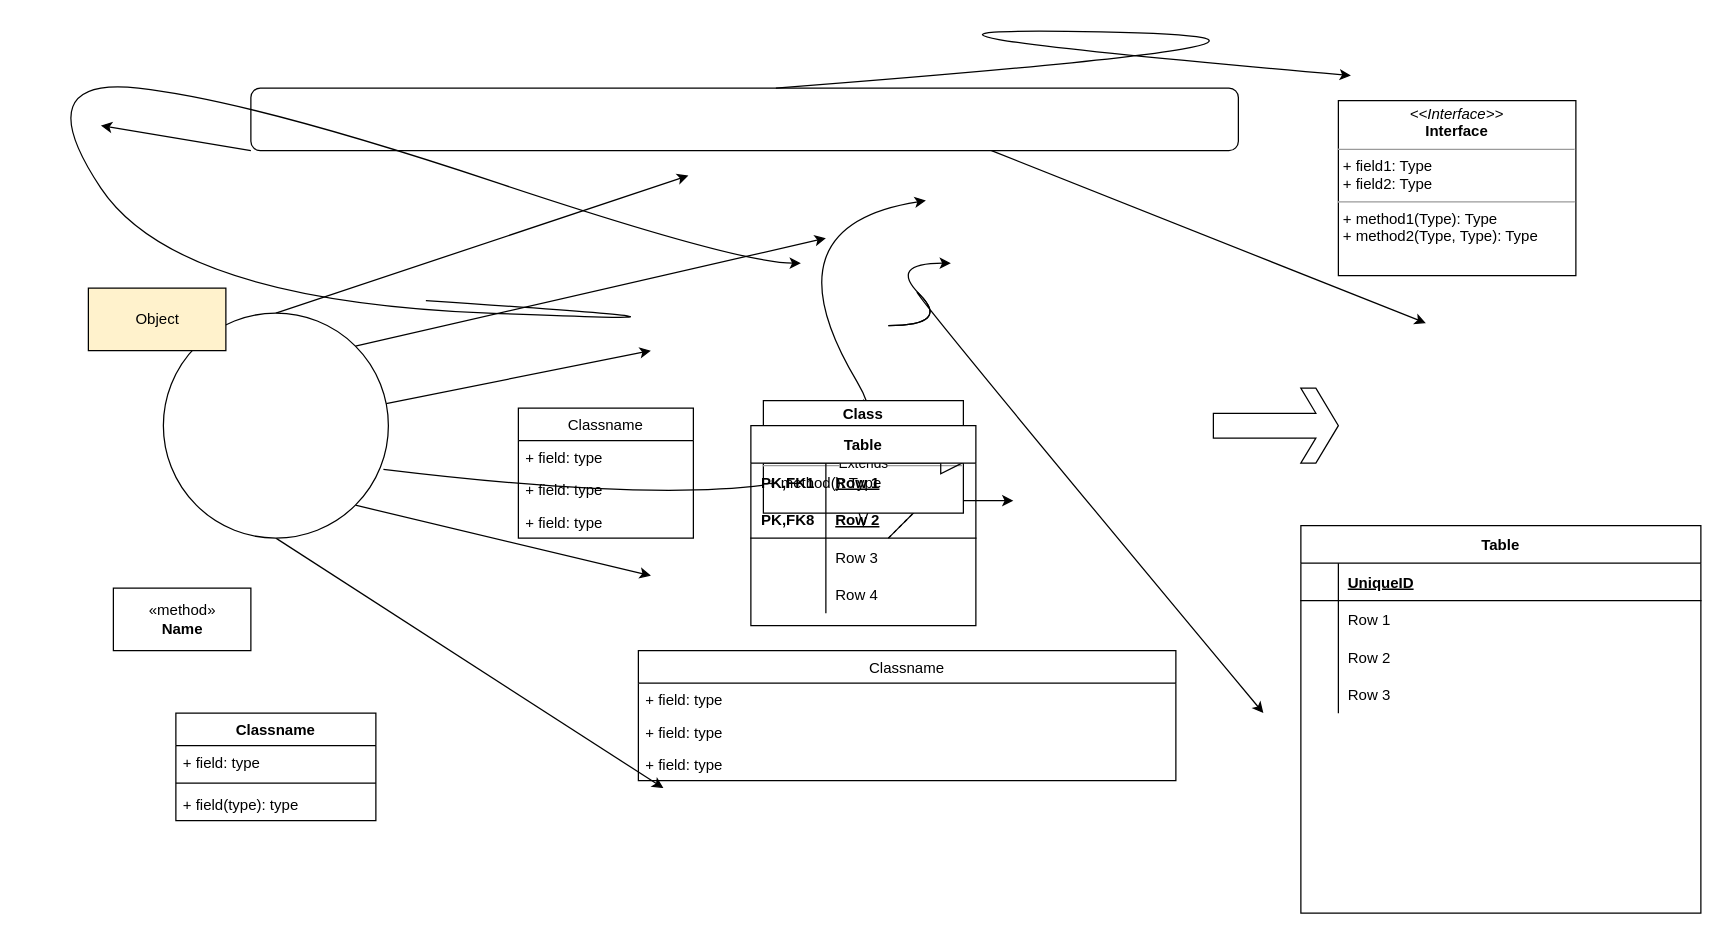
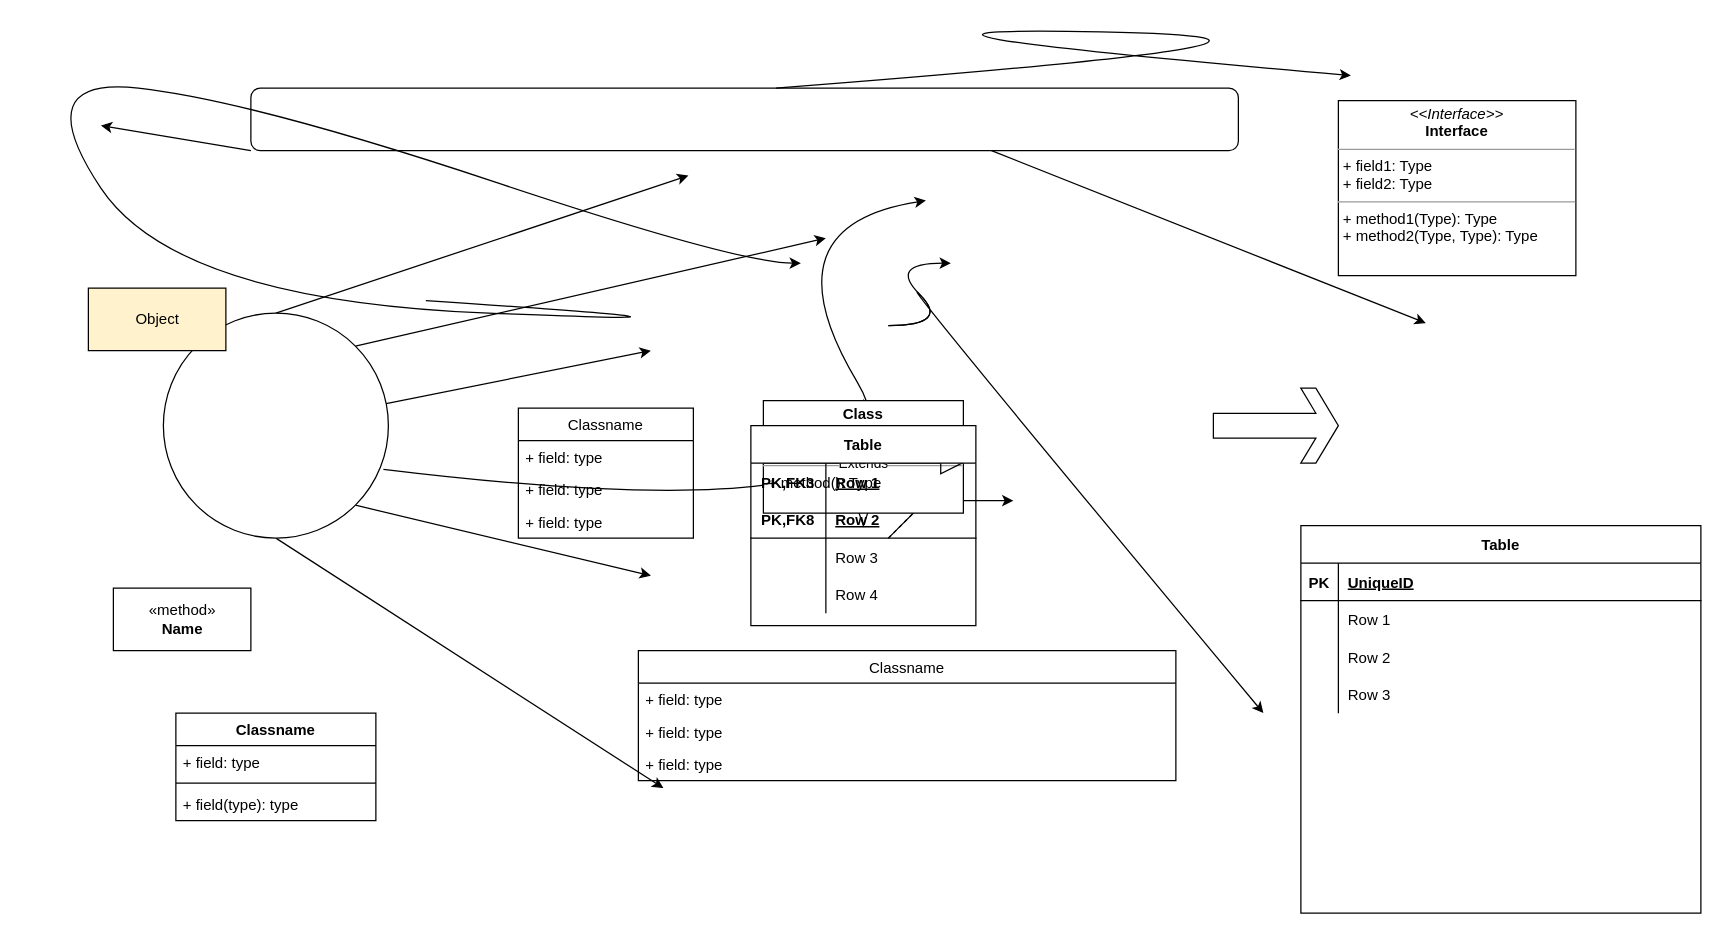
(824, 428) -> (824, 428)
(788, 483) -> (788, 483)
none -> (1319, 582)
